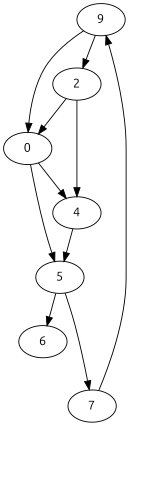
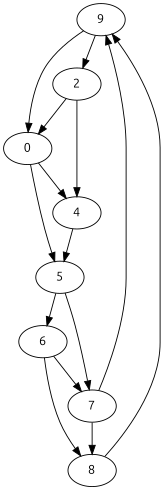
none -> (65, 370)
none -> (92, 470)
